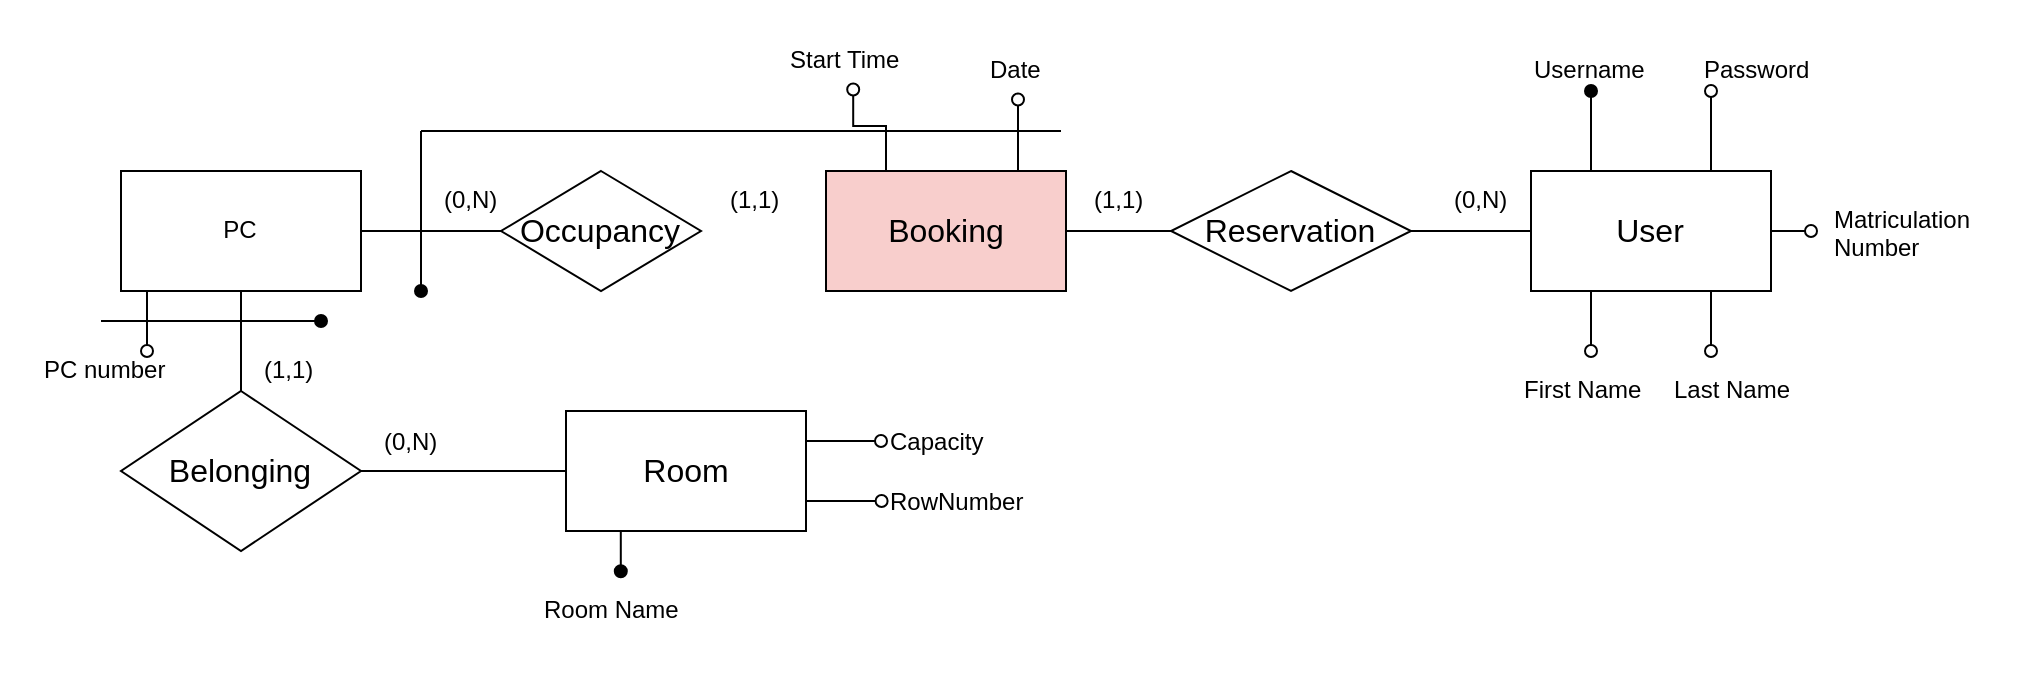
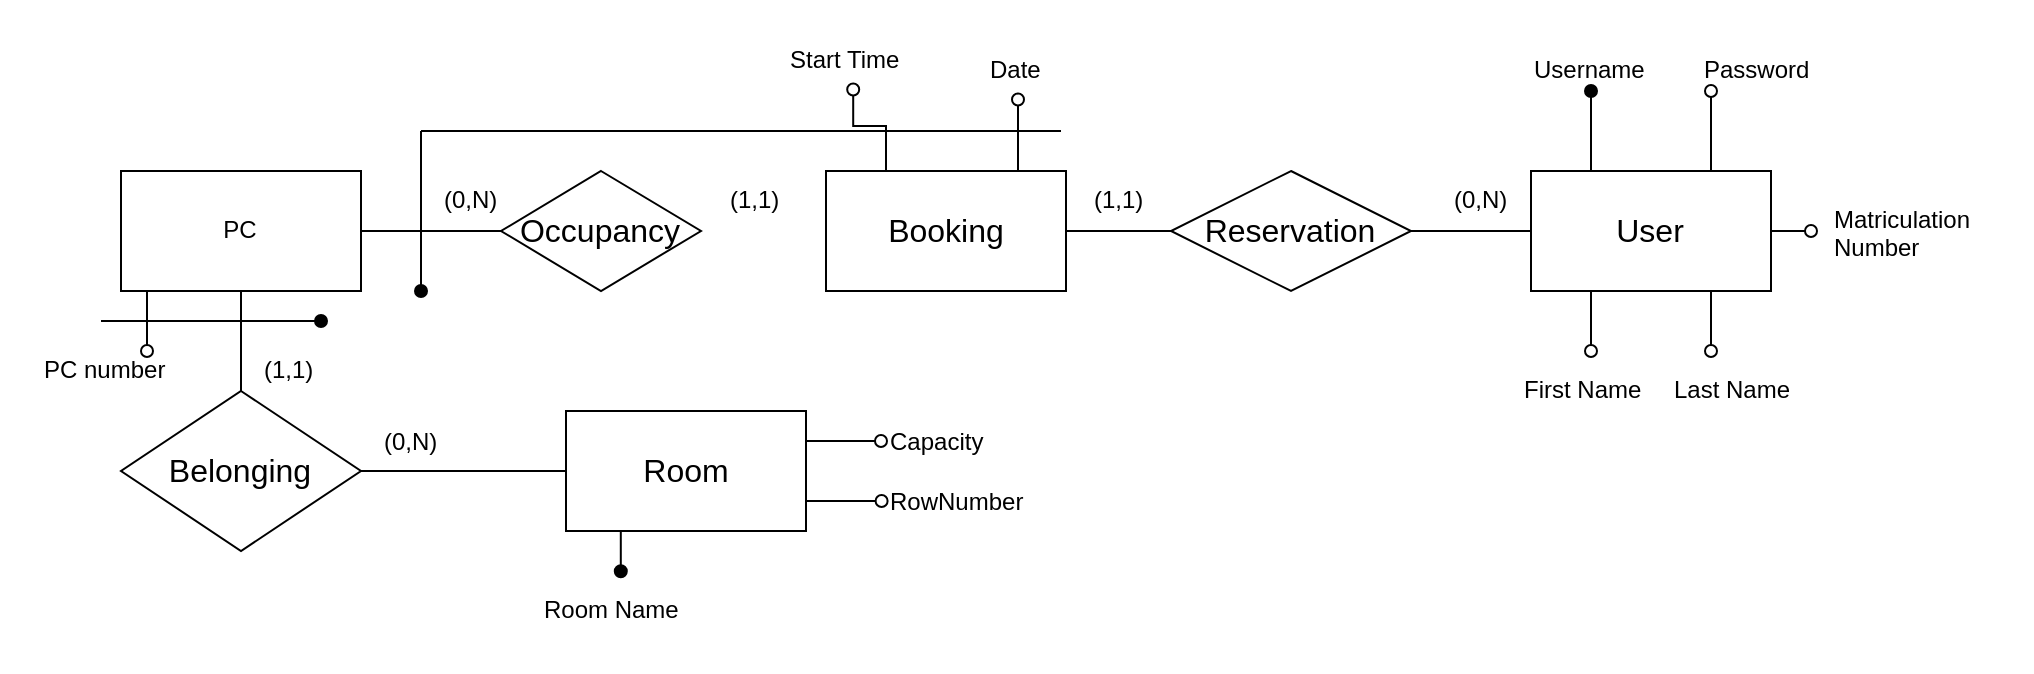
(946, 231) -> (946, 231)
